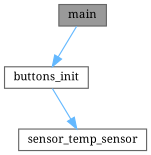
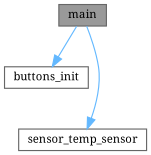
(62, 104) -> (99, 72)
